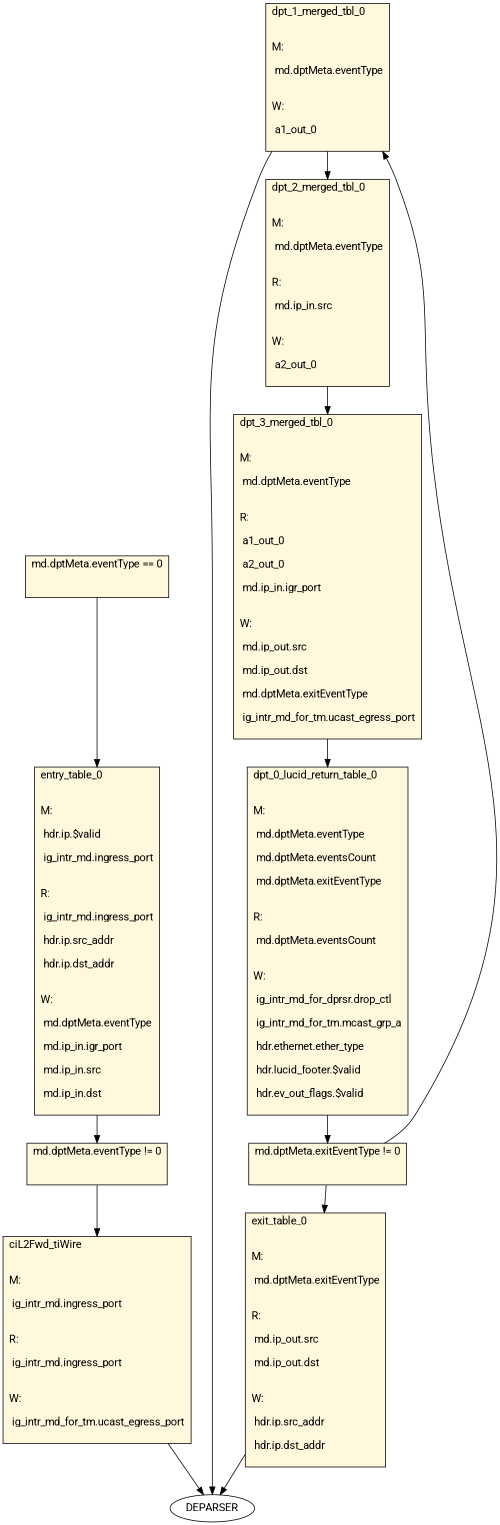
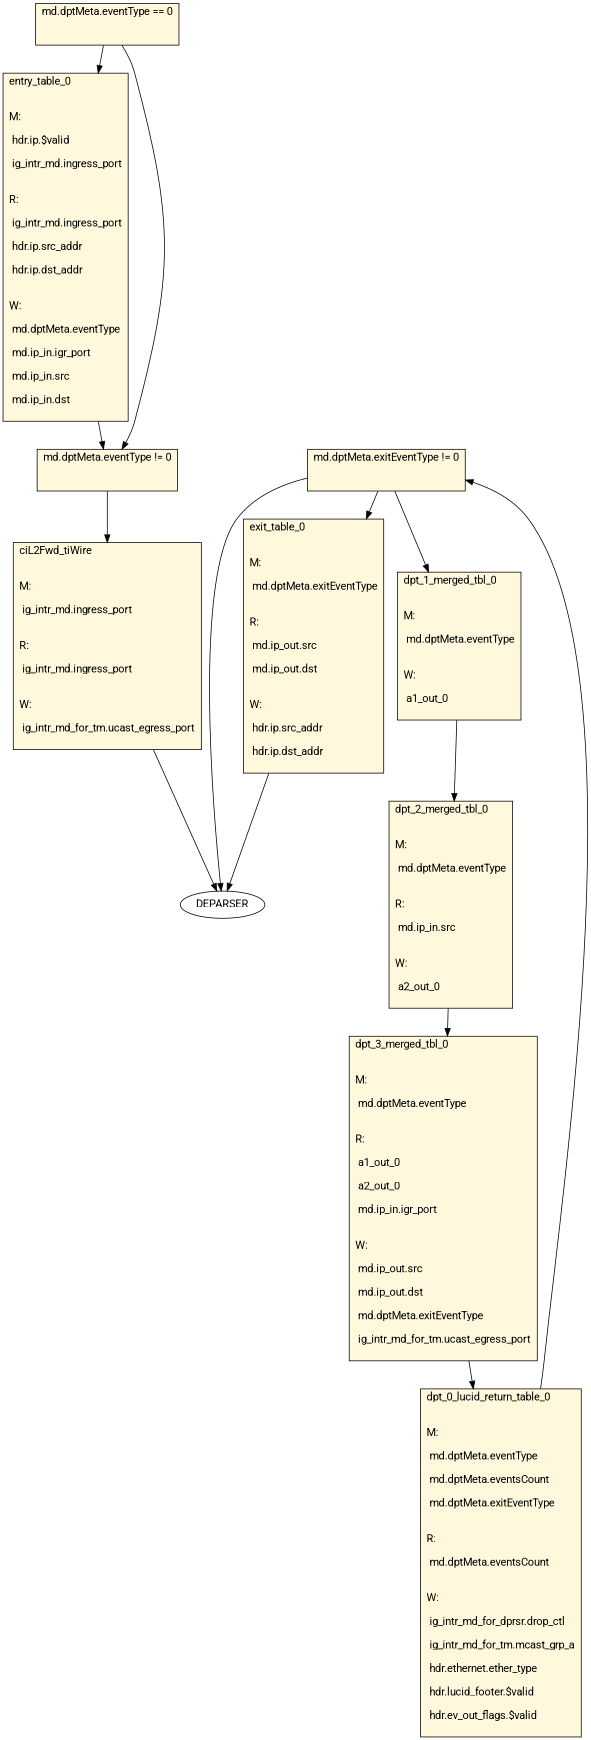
none -> (164, 243)
(212, 814) -> (210, 658)
